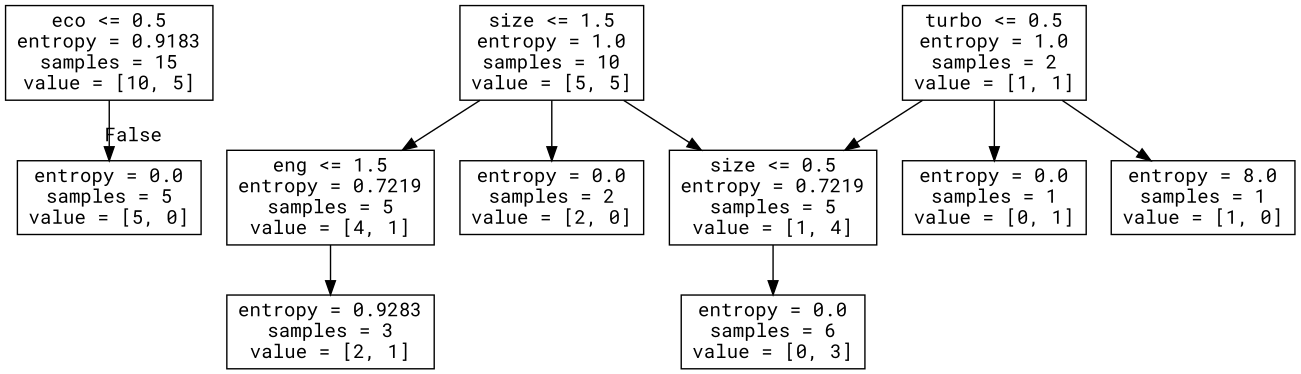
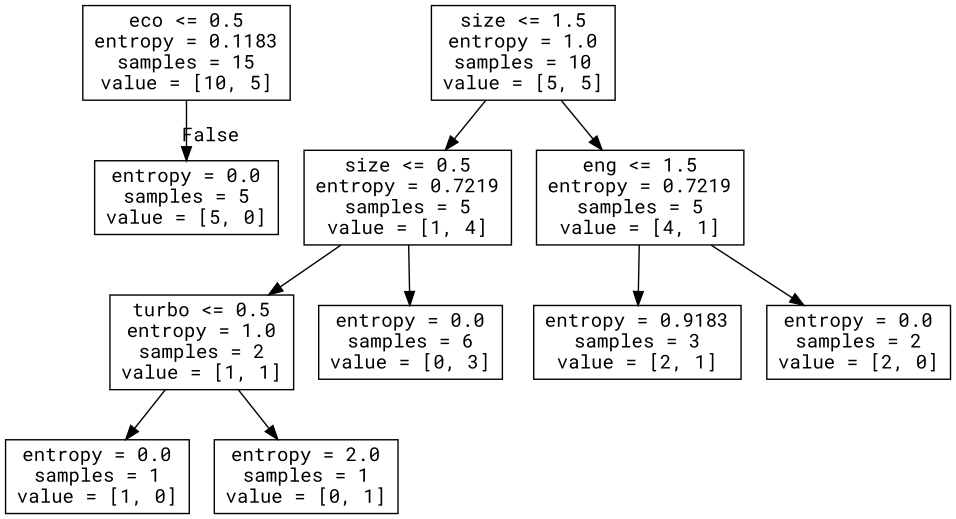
(109, 53) -> (186, 53)
(890, 121) -> (311, 266)
(552, 123) -> (752, 271)
(994, 198) -> (306, 477)
(1203, 198) -> (97, 477)
(331, 332) -> (637, 342)
